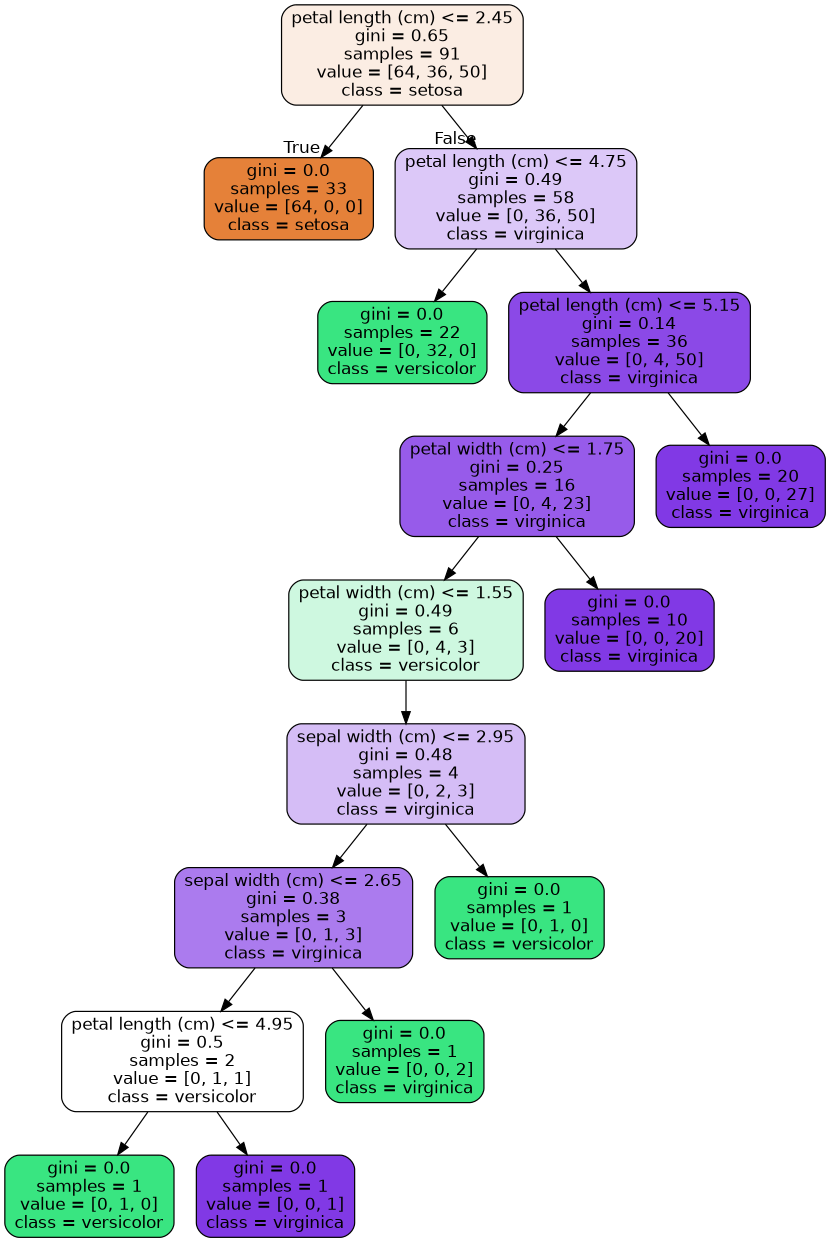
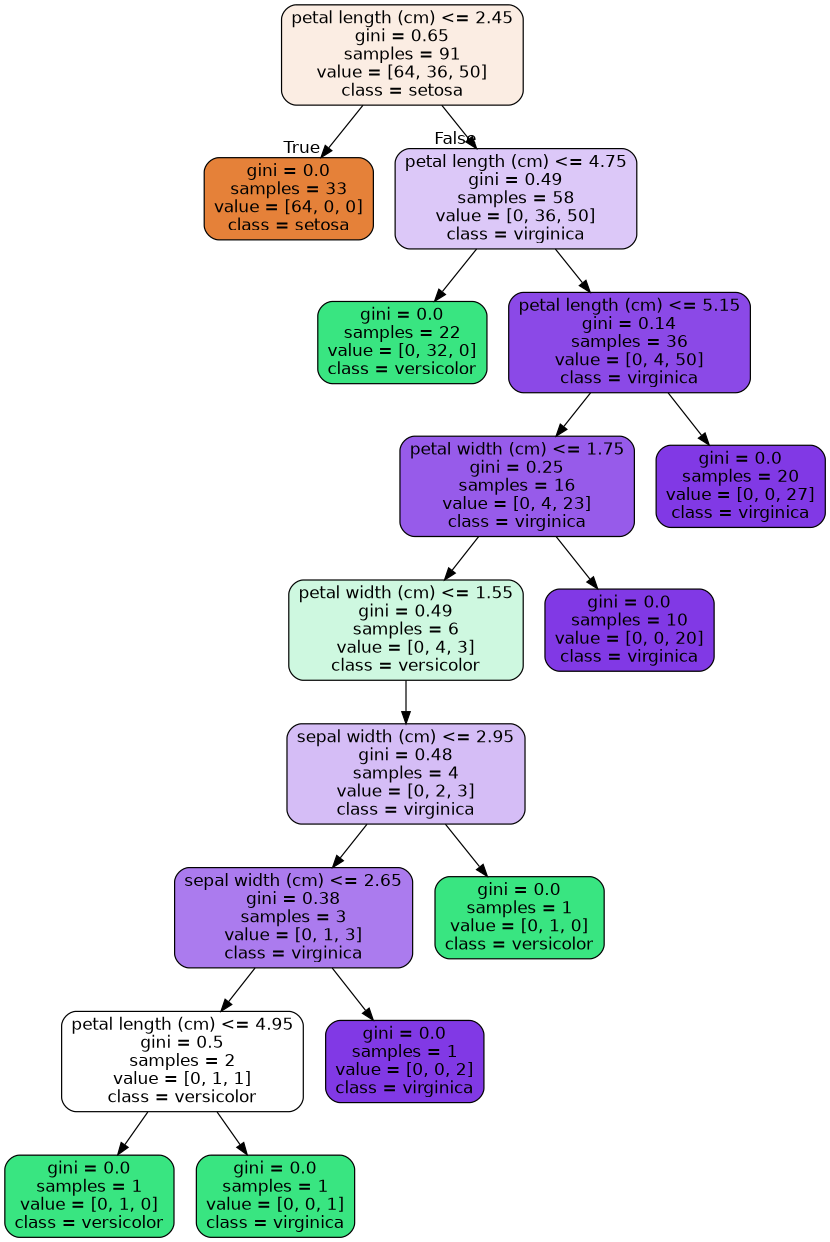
(405, 1062) -> (405, 1062)
(276, 1196) -> (276, 1196)
